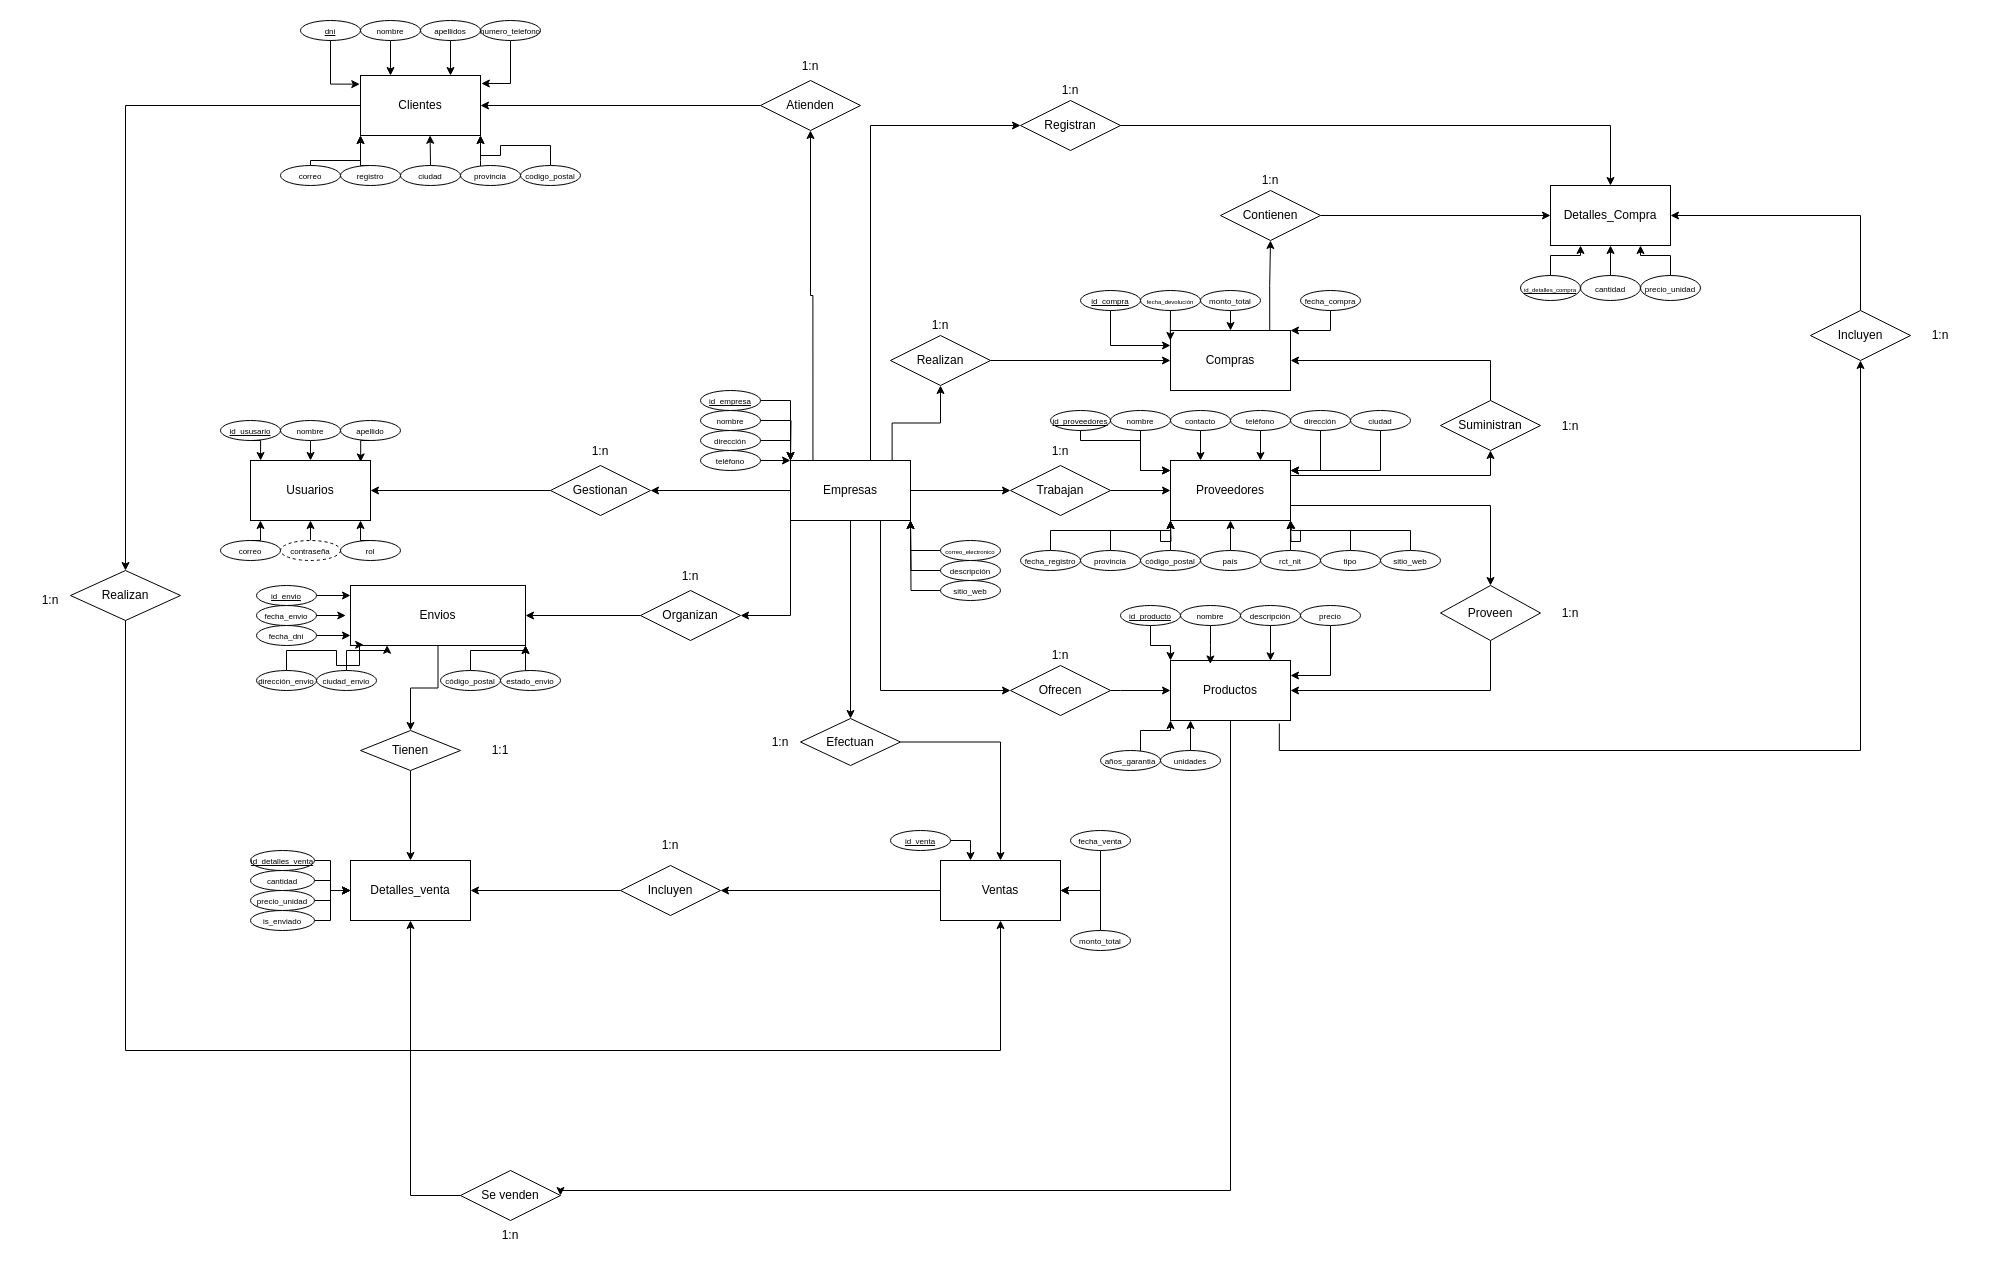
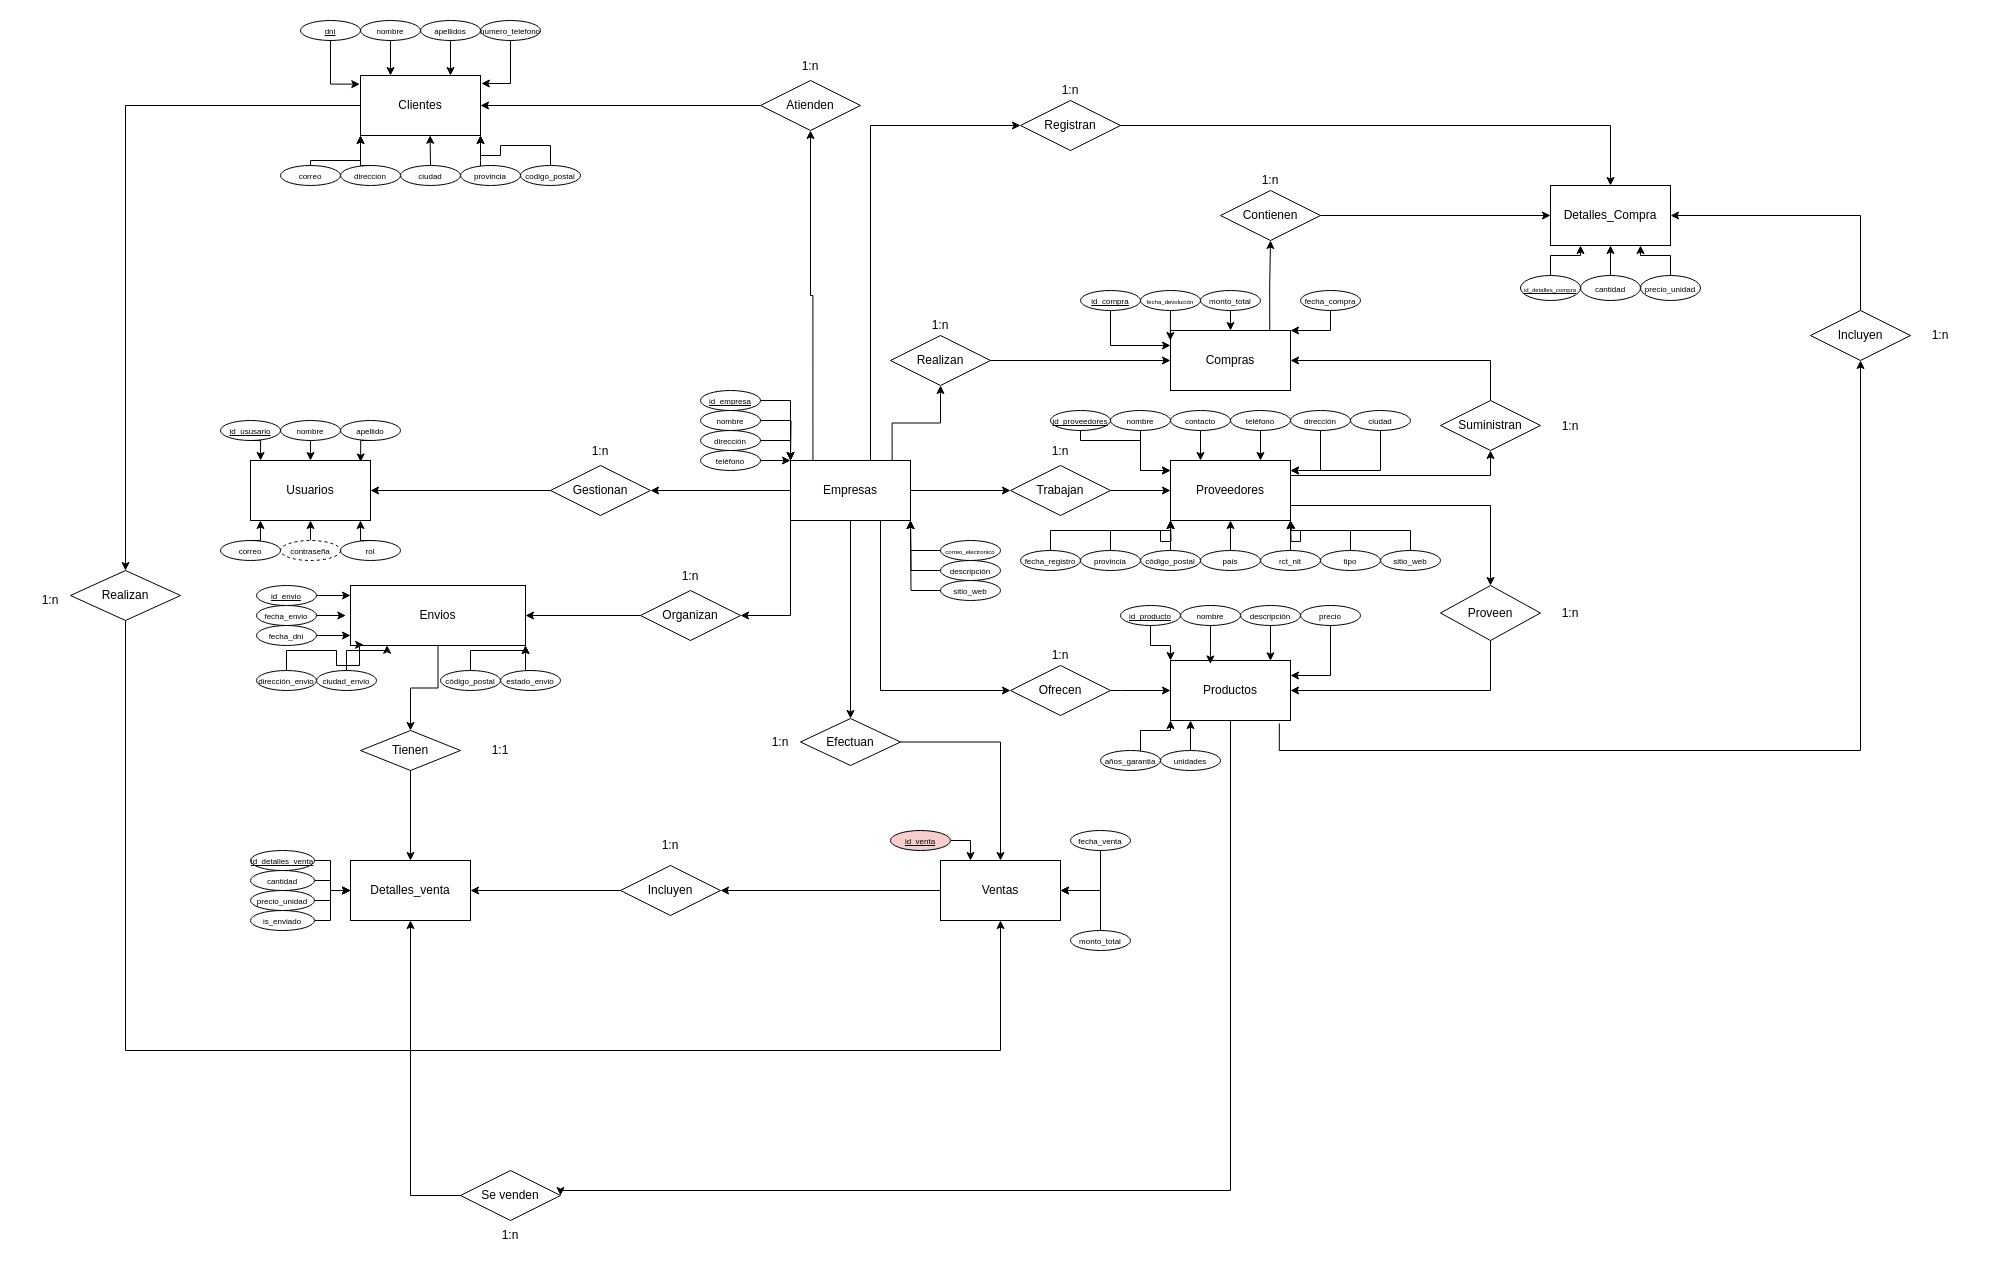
(371, 176) -> (371, 176)
(921, 841) -> (921, 841)
